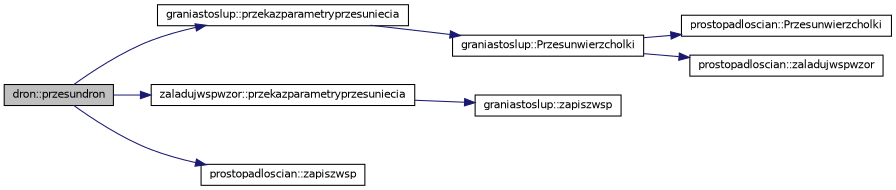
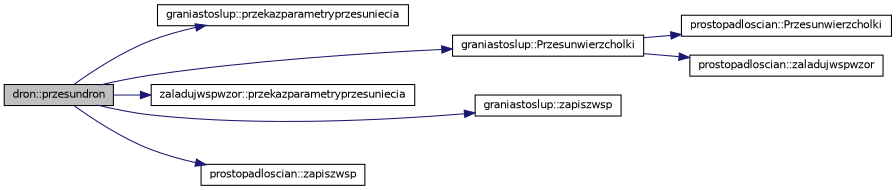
(410, 30) -> (270, 61)
(440, 101) -> (280, 121)
